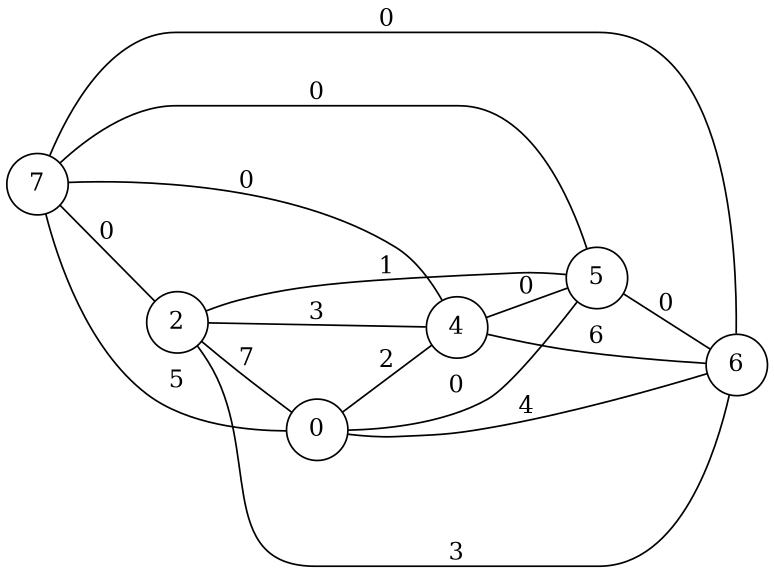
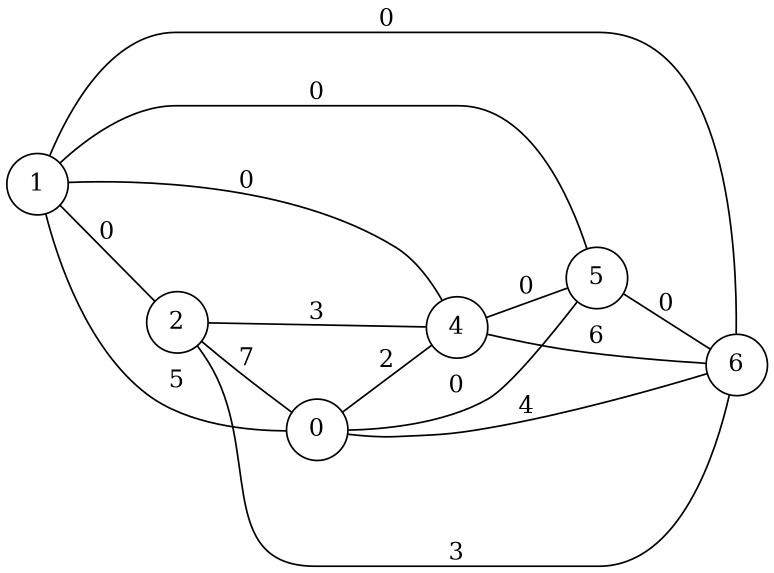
(38, 184) -> (38, 184)
(384, 280) -> none
